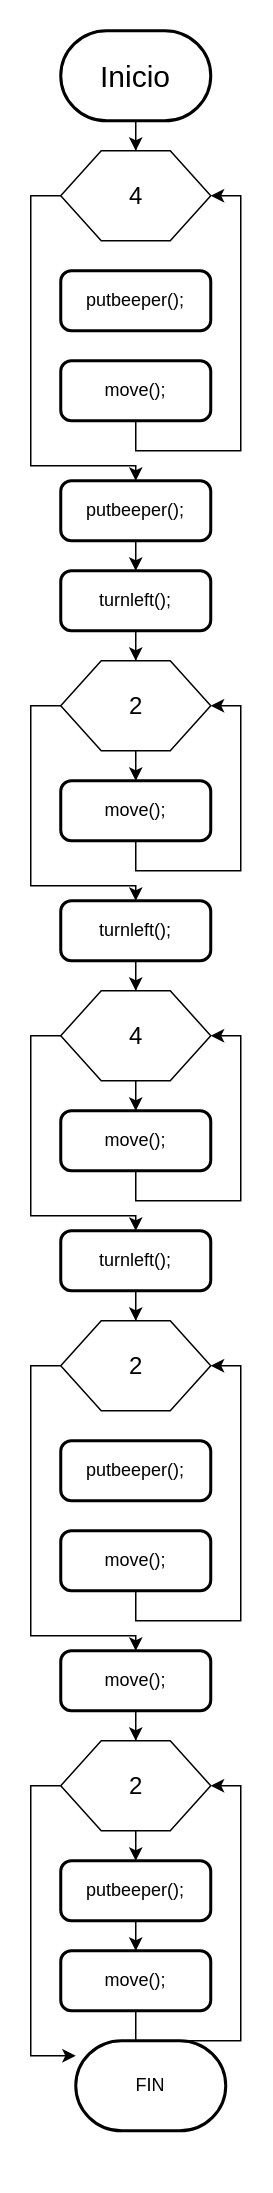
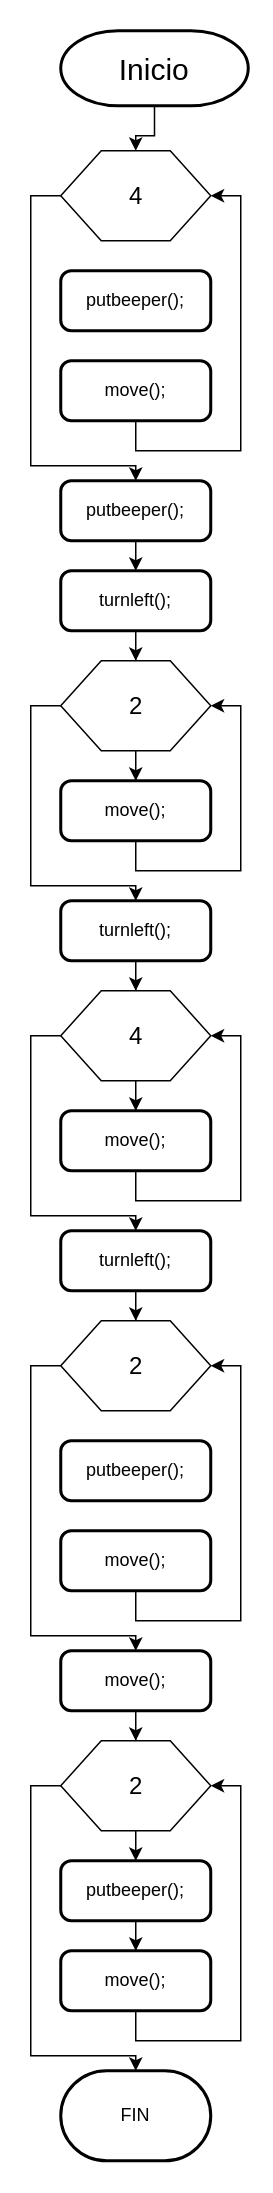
(136, 76) -> (155, 68)
(151, 2086) -> (136, 2116)
